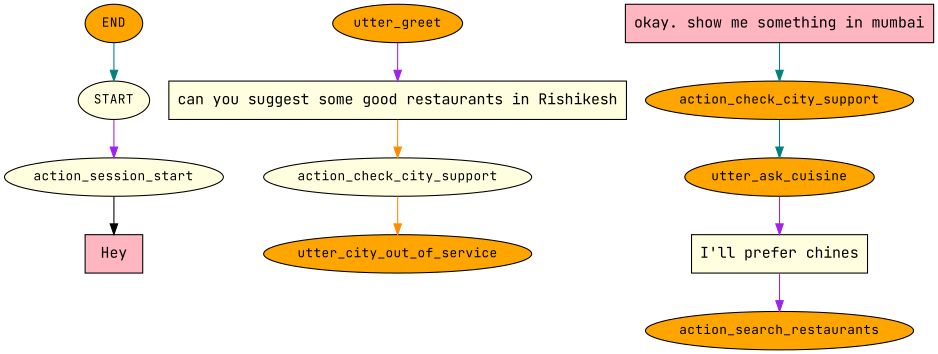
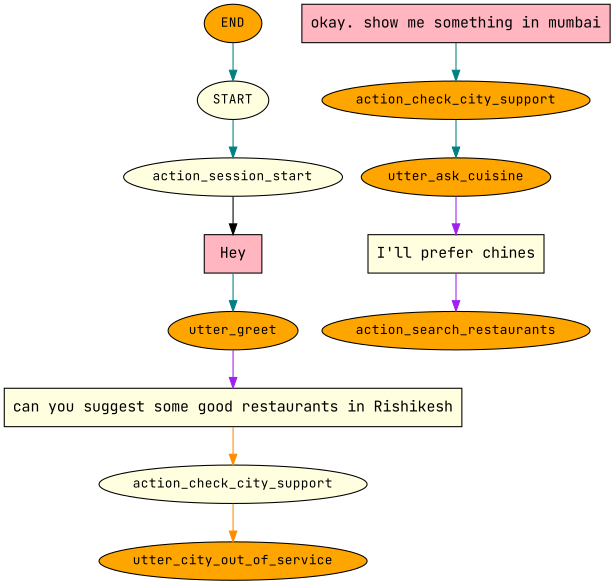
(114, 133) -> (233, 133)
none -> (233, 287)
